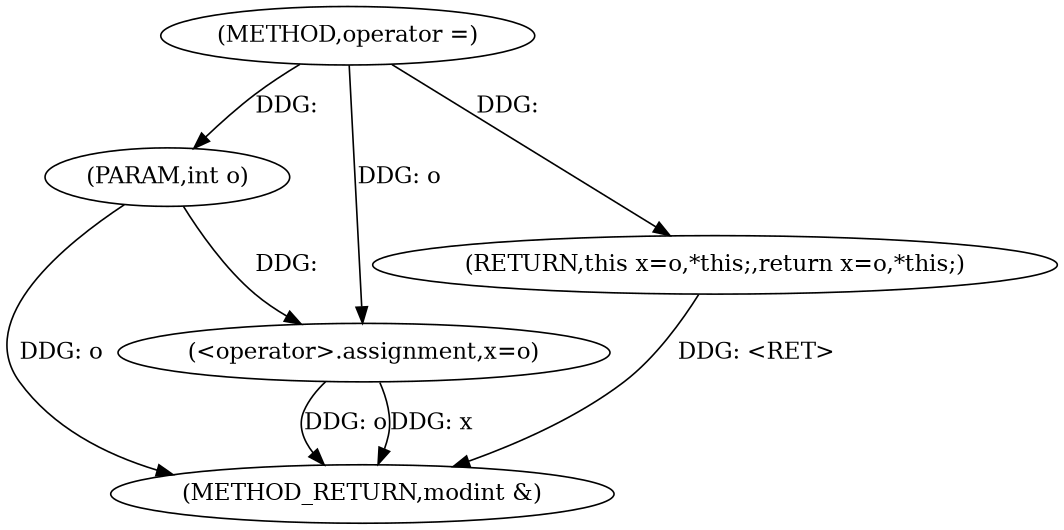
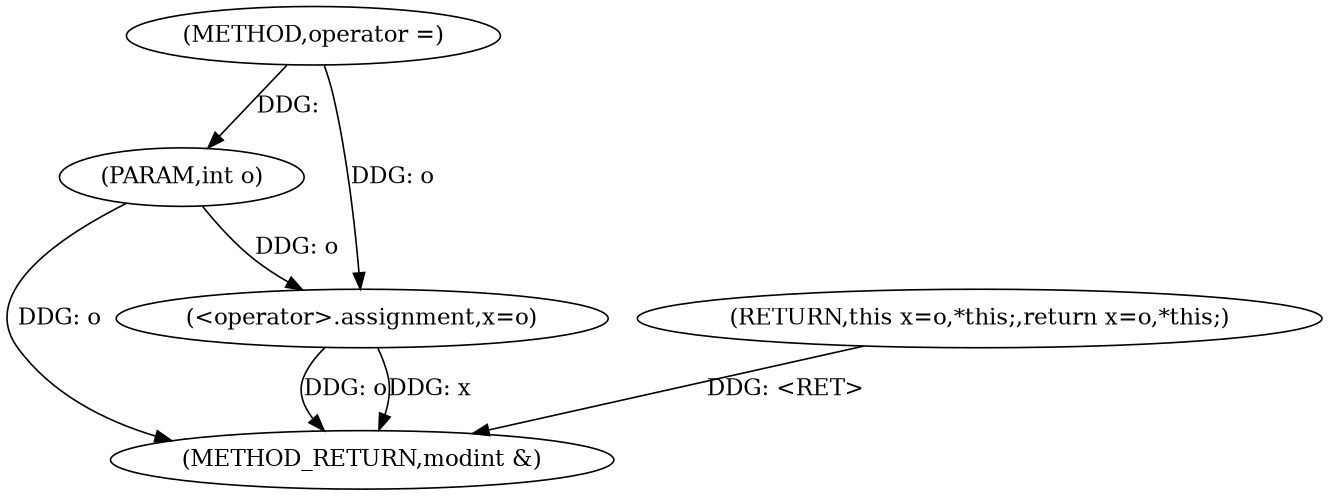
(524, 146) -> none
(290, 265) -> (297, 248)
